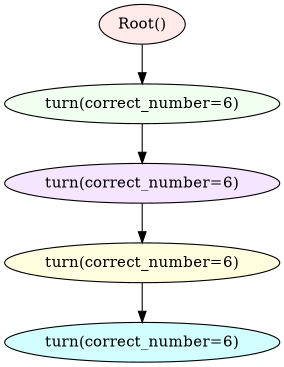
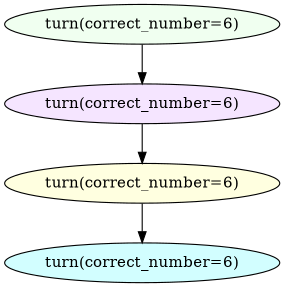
(142, 24) -> none
